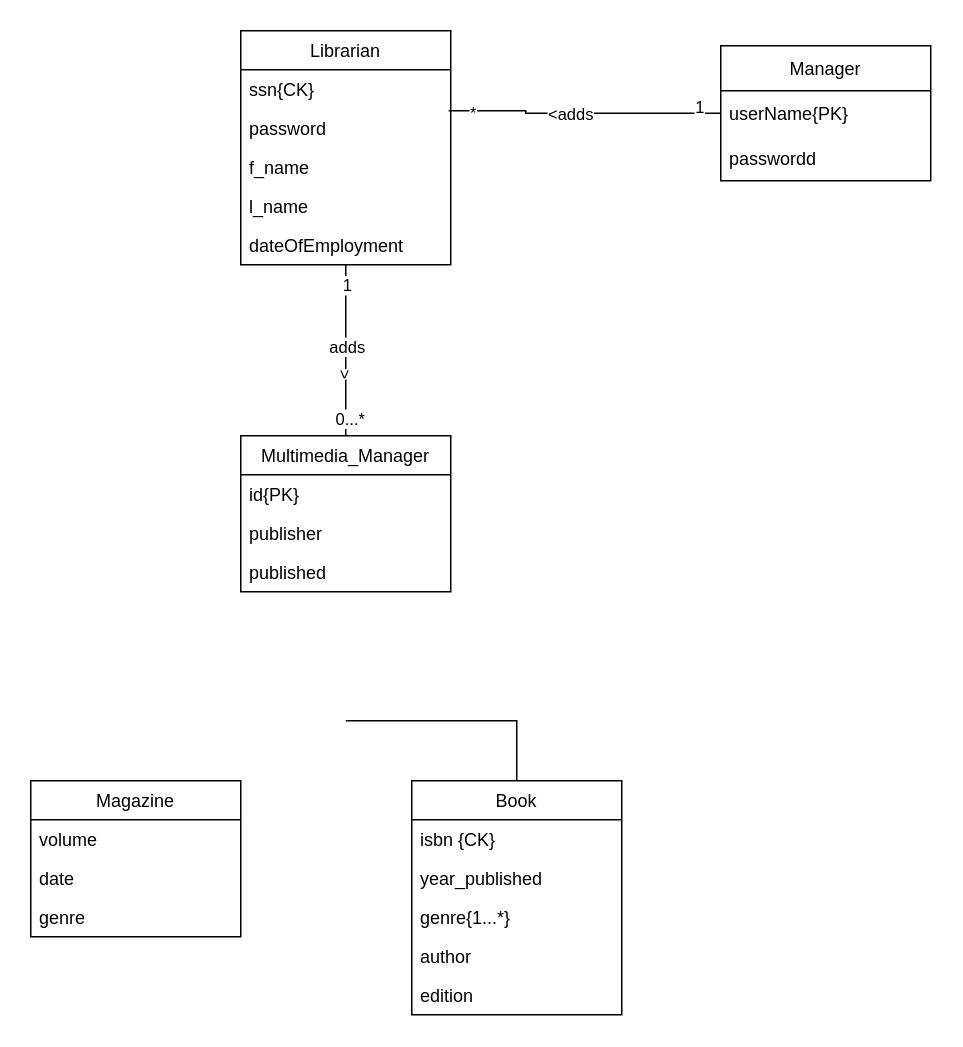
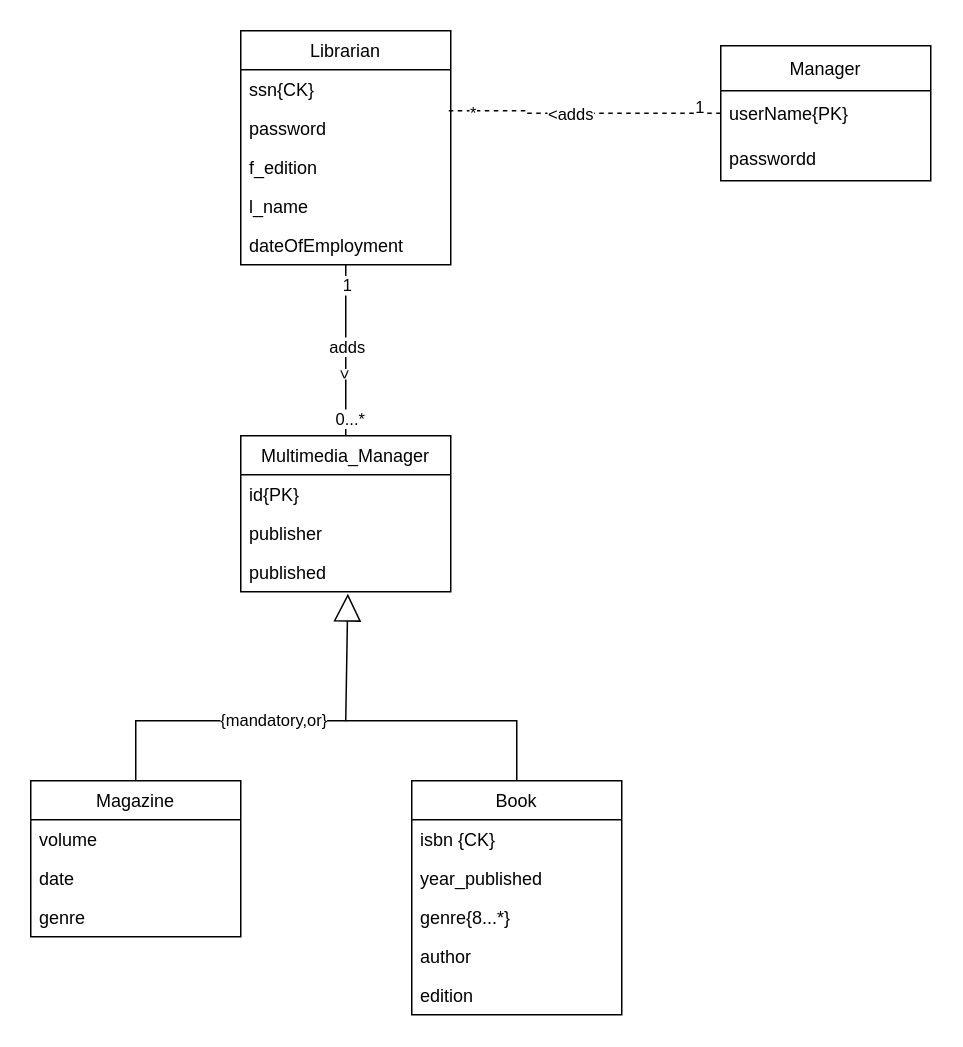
(642, 113) -> (642, 113)
(279, 168) -> (290, 168)
none -> (262, 721)
(473, 918) -> (473, 918)
